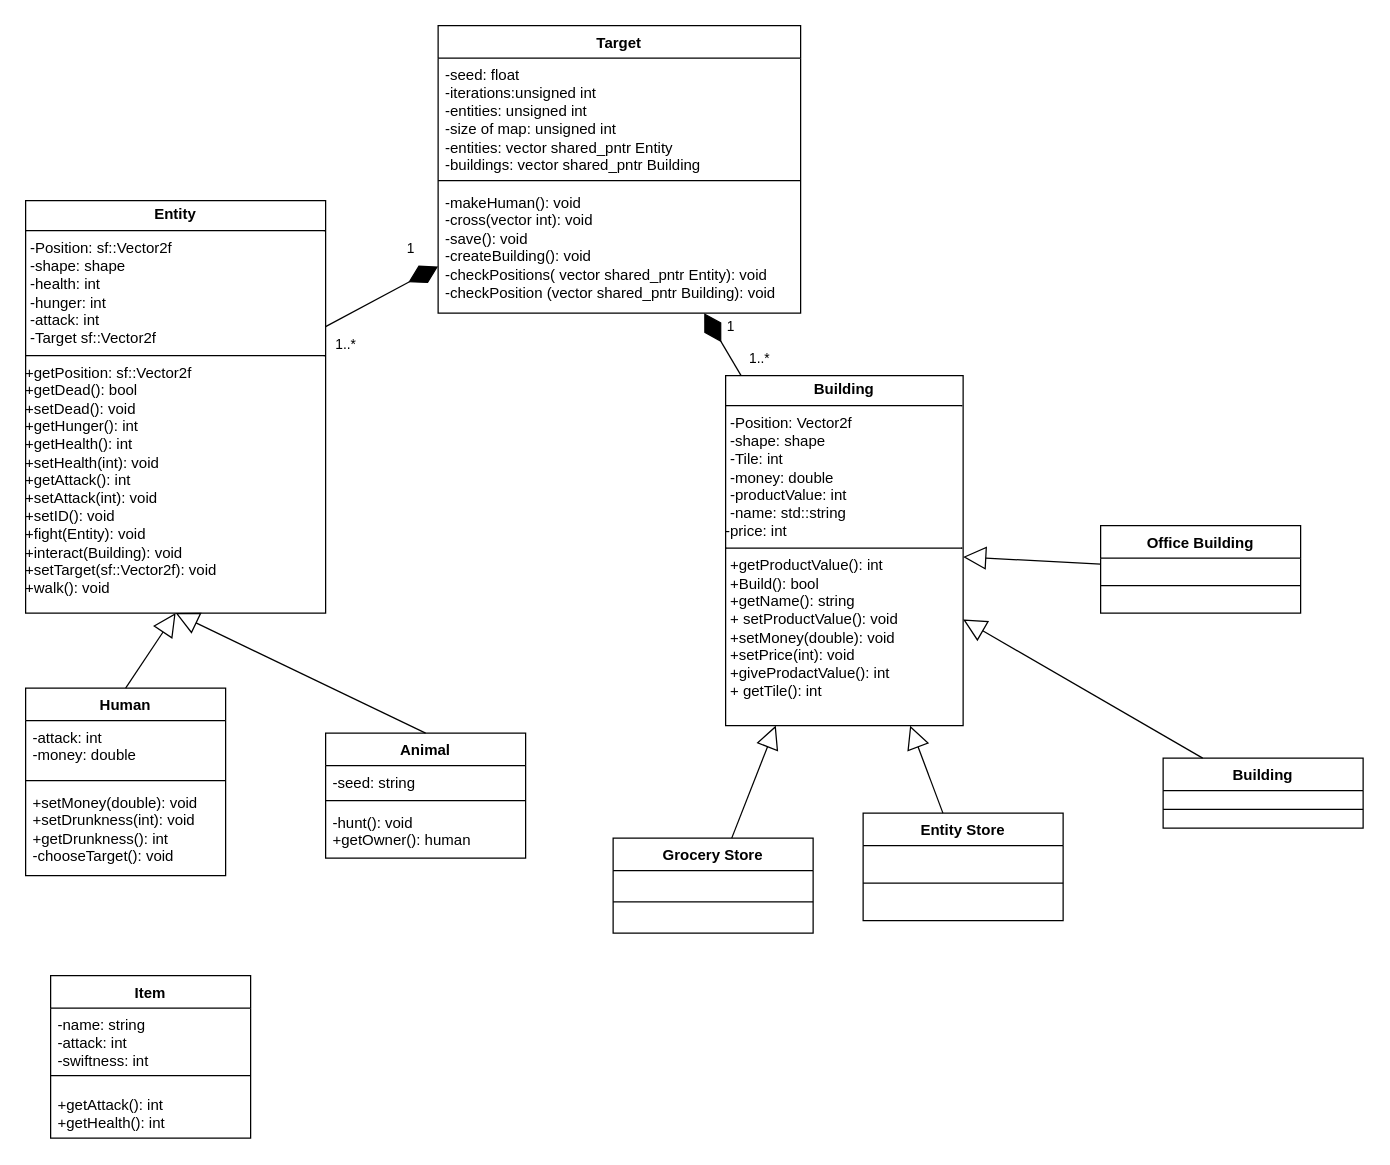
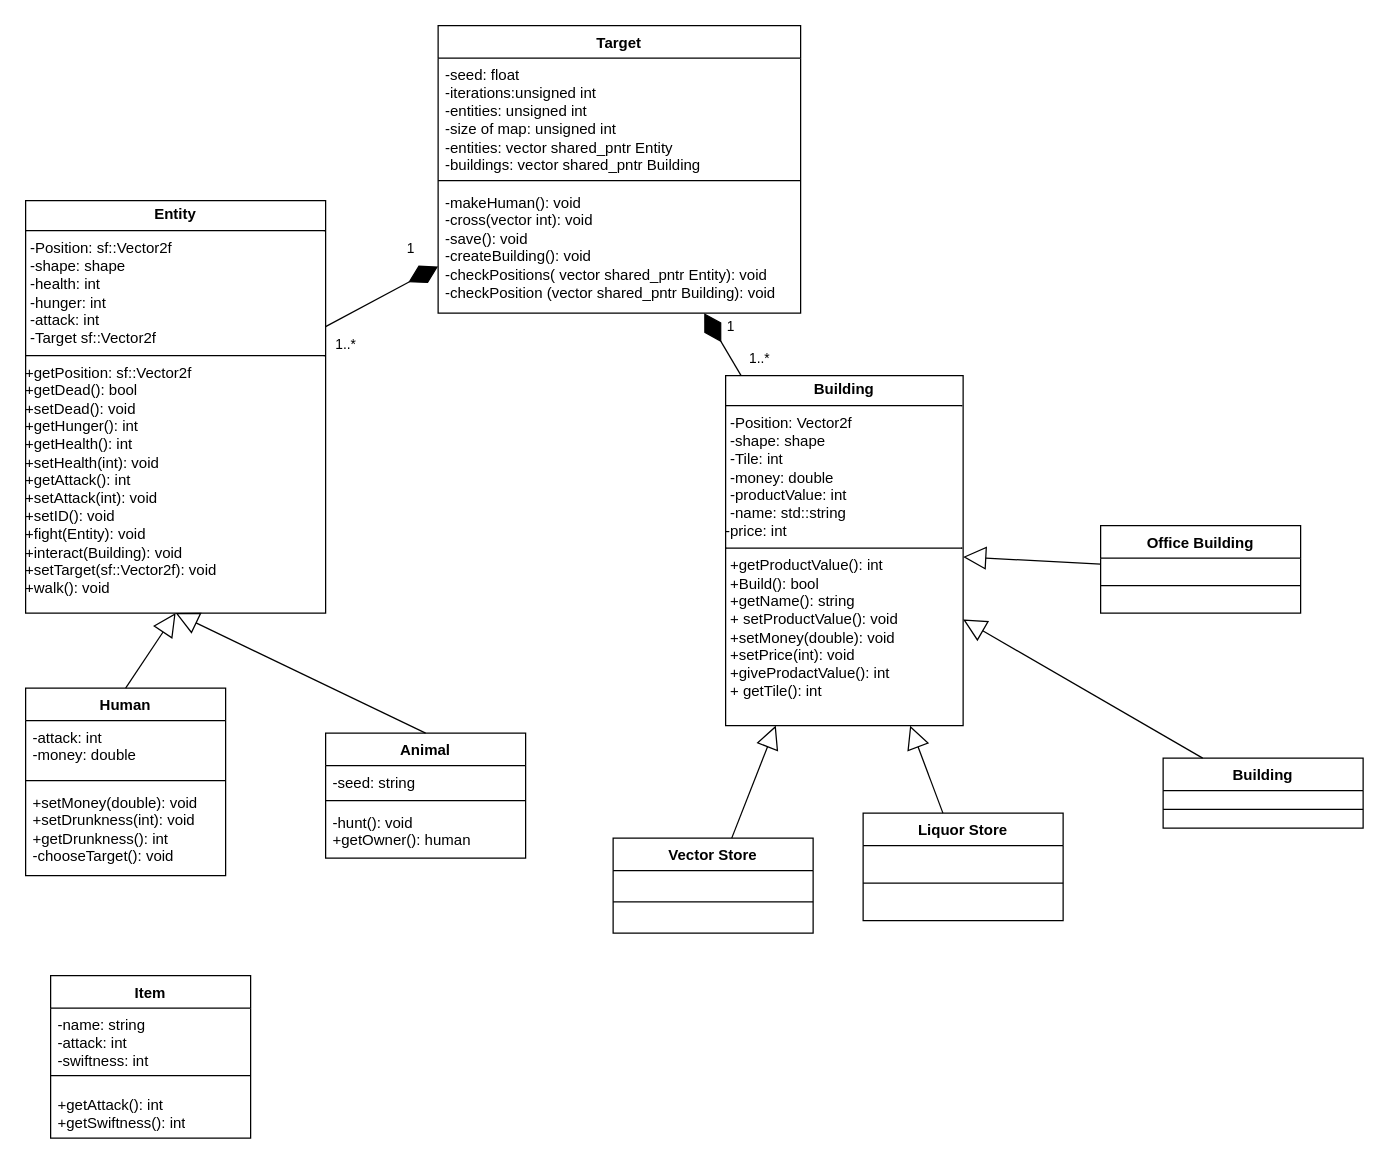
(963, 831) -> (963, 831)
(713, 856) -> (713, 856)
(124, 1115) -> (134, 1115)
